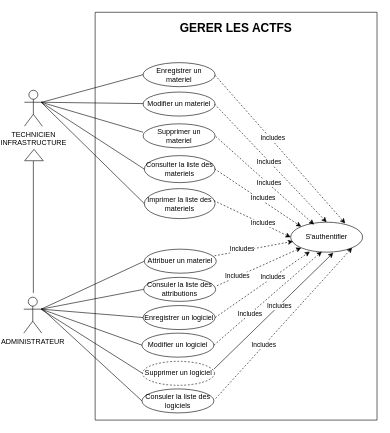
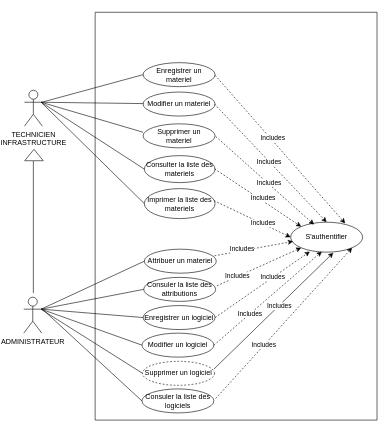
(236, 27) -> none
